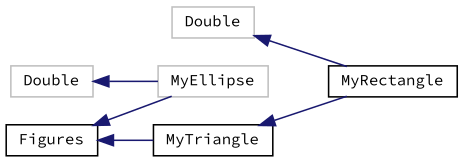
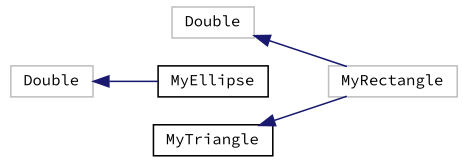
(213, 81) -> (213, 81)
(393, 81) -> (393, 81)
(52, 140) -> none
